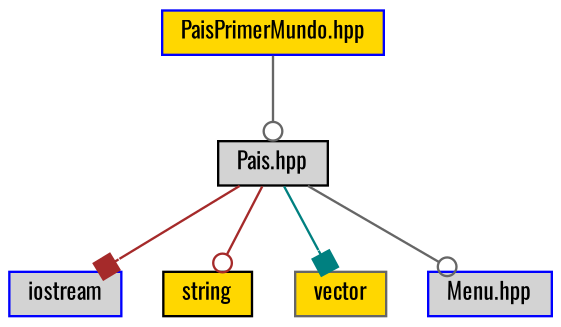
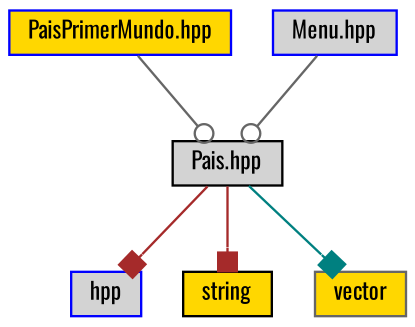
(245, 220) -> (228, 217)
(373, 224) -> (287, 91)
(65, 294) -> (106, 294)
